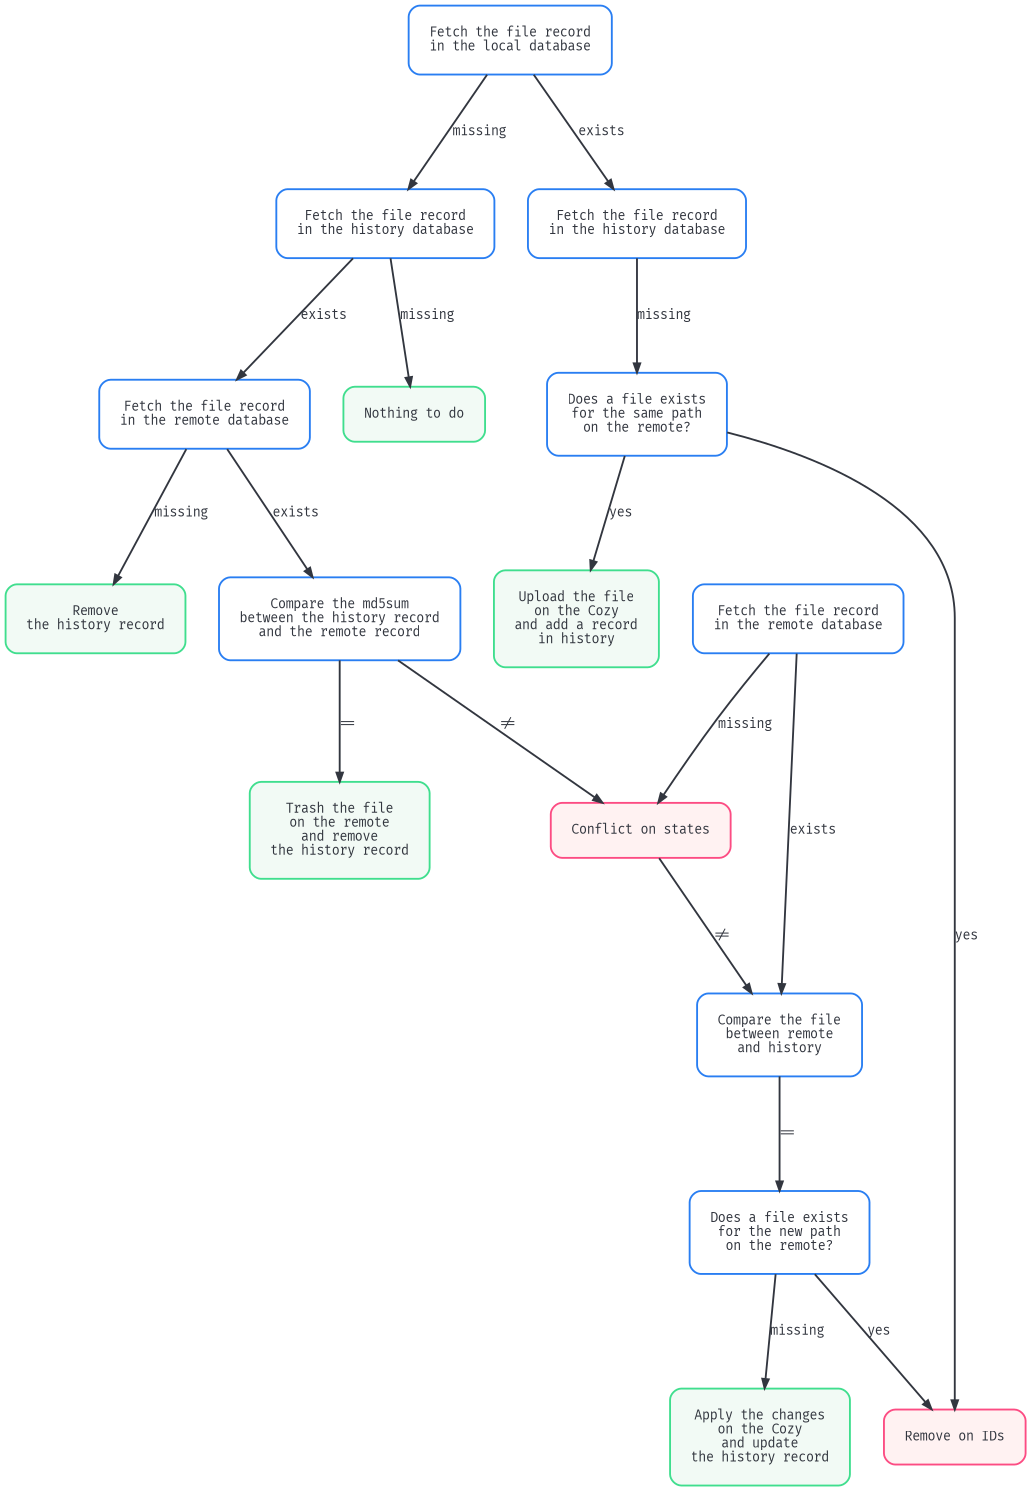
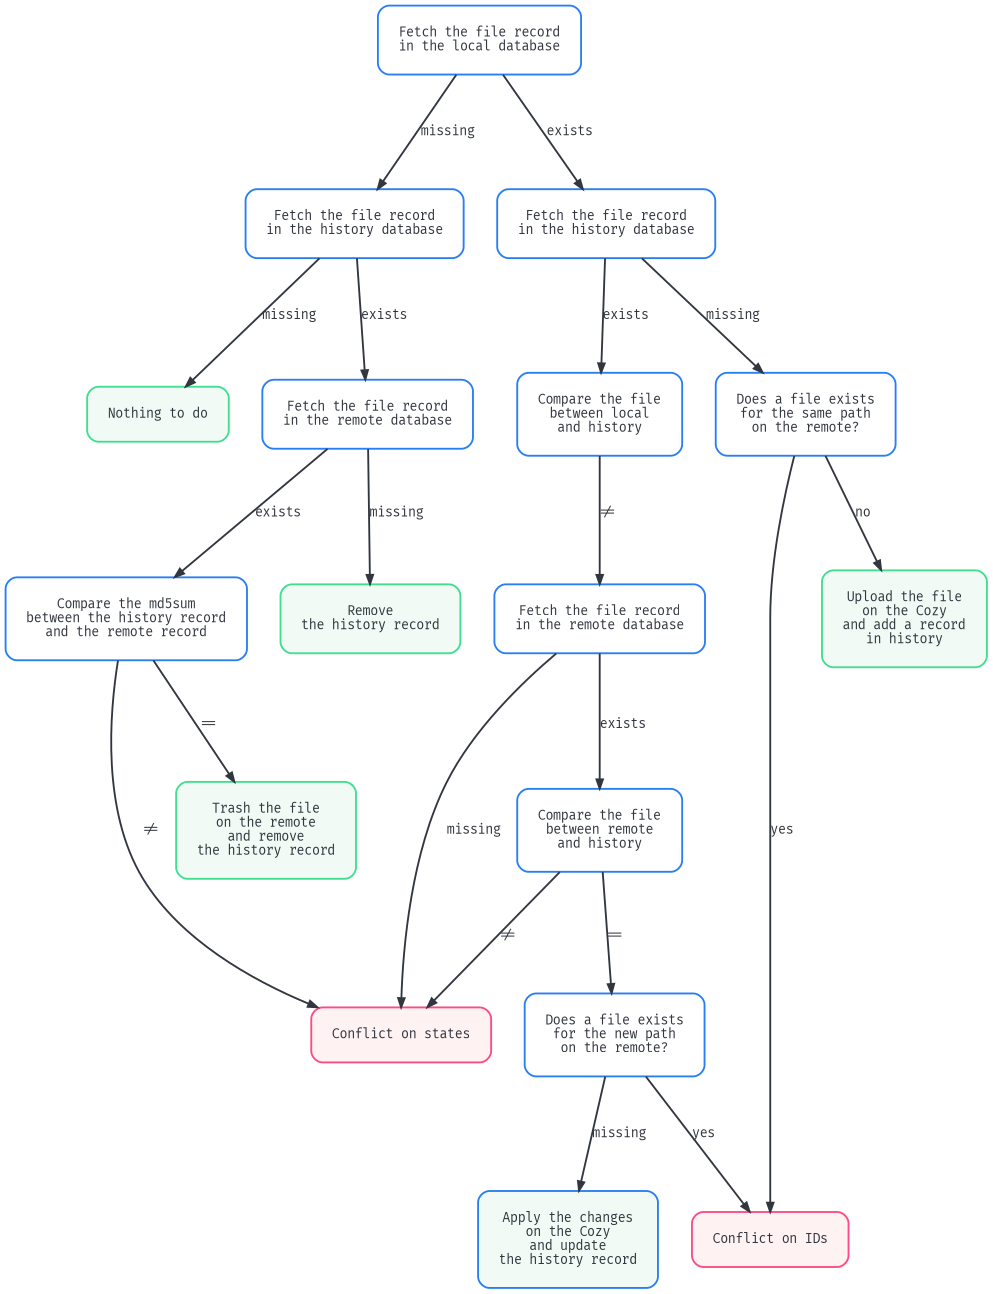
none -> (600, 414)
(621, 513) -> (863, 513)
(703, 922) -> (497, 936)
(760, 1437) -> (568, 1239)
(955, 1437) -> (770, 1239)
